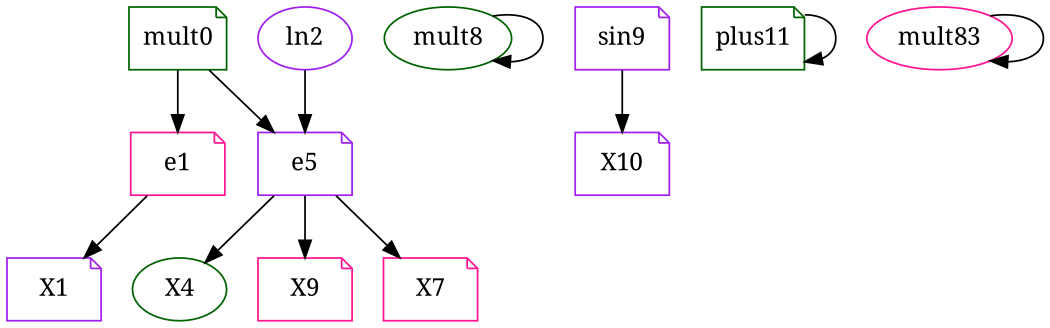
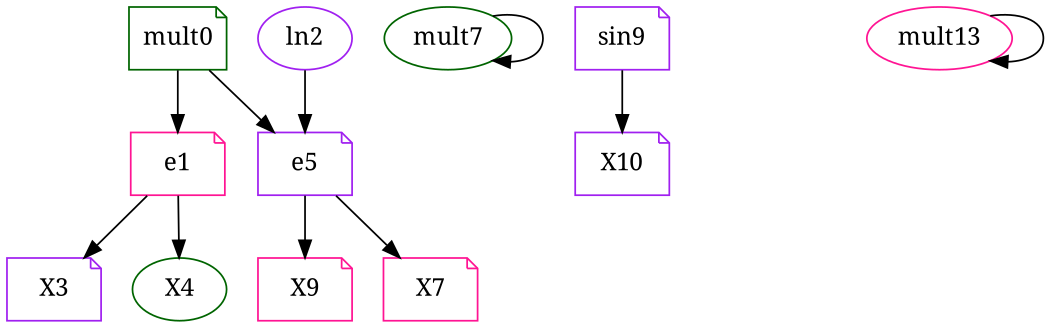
(448, 38) -> (448, 38)
(753, 38) -> none
(940, 38) -> (940, 38)
(246, 223) -> (179, 218)
(54, 289) -> (54, 289)
